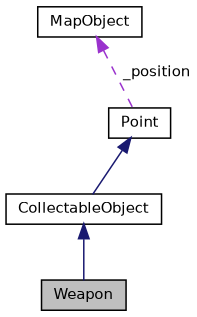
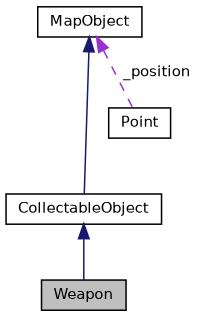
(107, 172) -> (87, 123)
